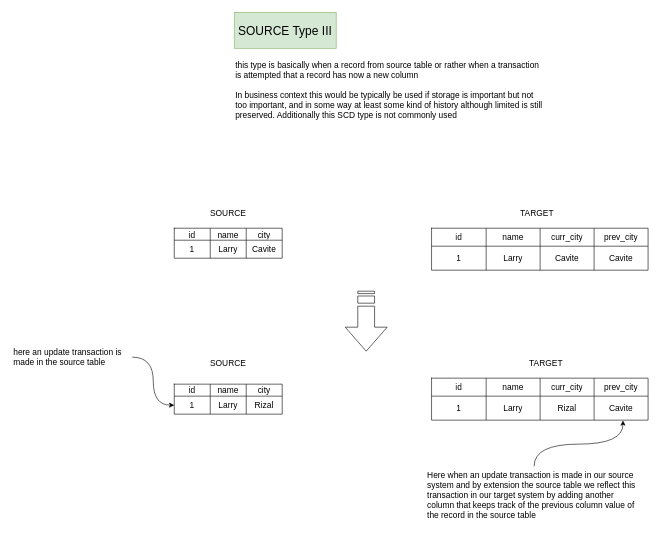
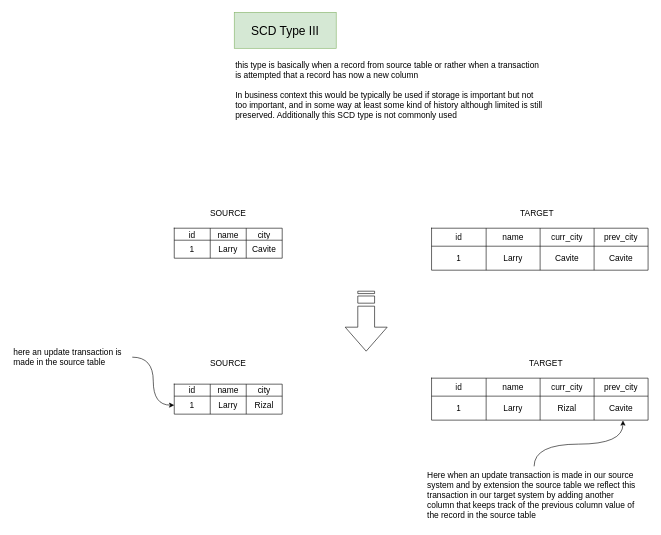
(285, 30) -> (285, 30)
